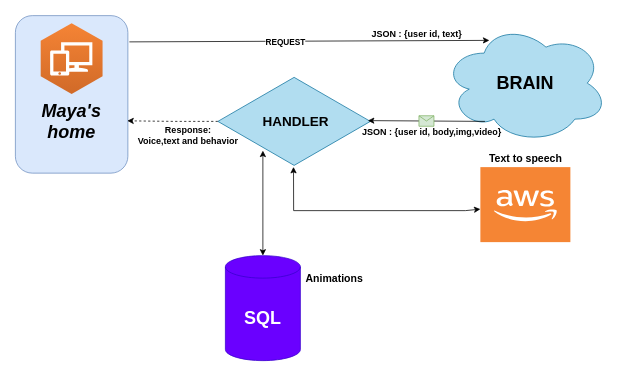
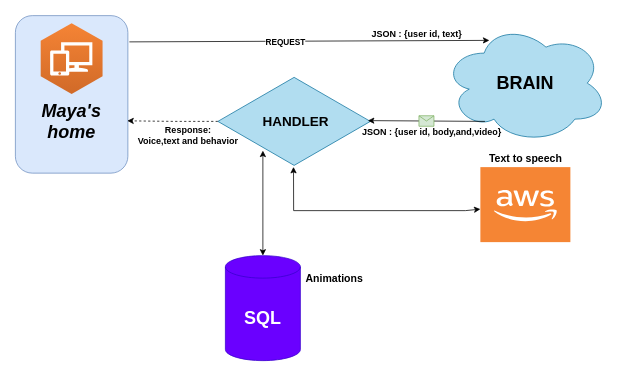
(432, 132) -> (432, 132)
